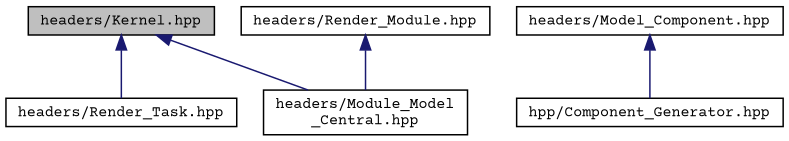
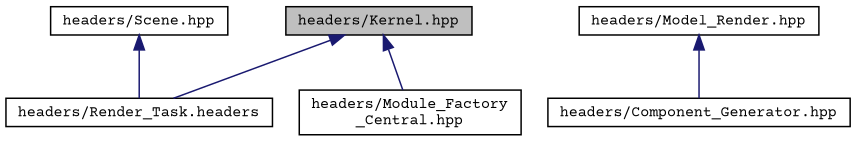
none -> (139, 21)
(366, 21) -> none
(650, 21) -> (699, 21)
(121, 112) -> (139, 112)
(366, 112) -> (410, 112)
(650, 112) -> (699, 112)
